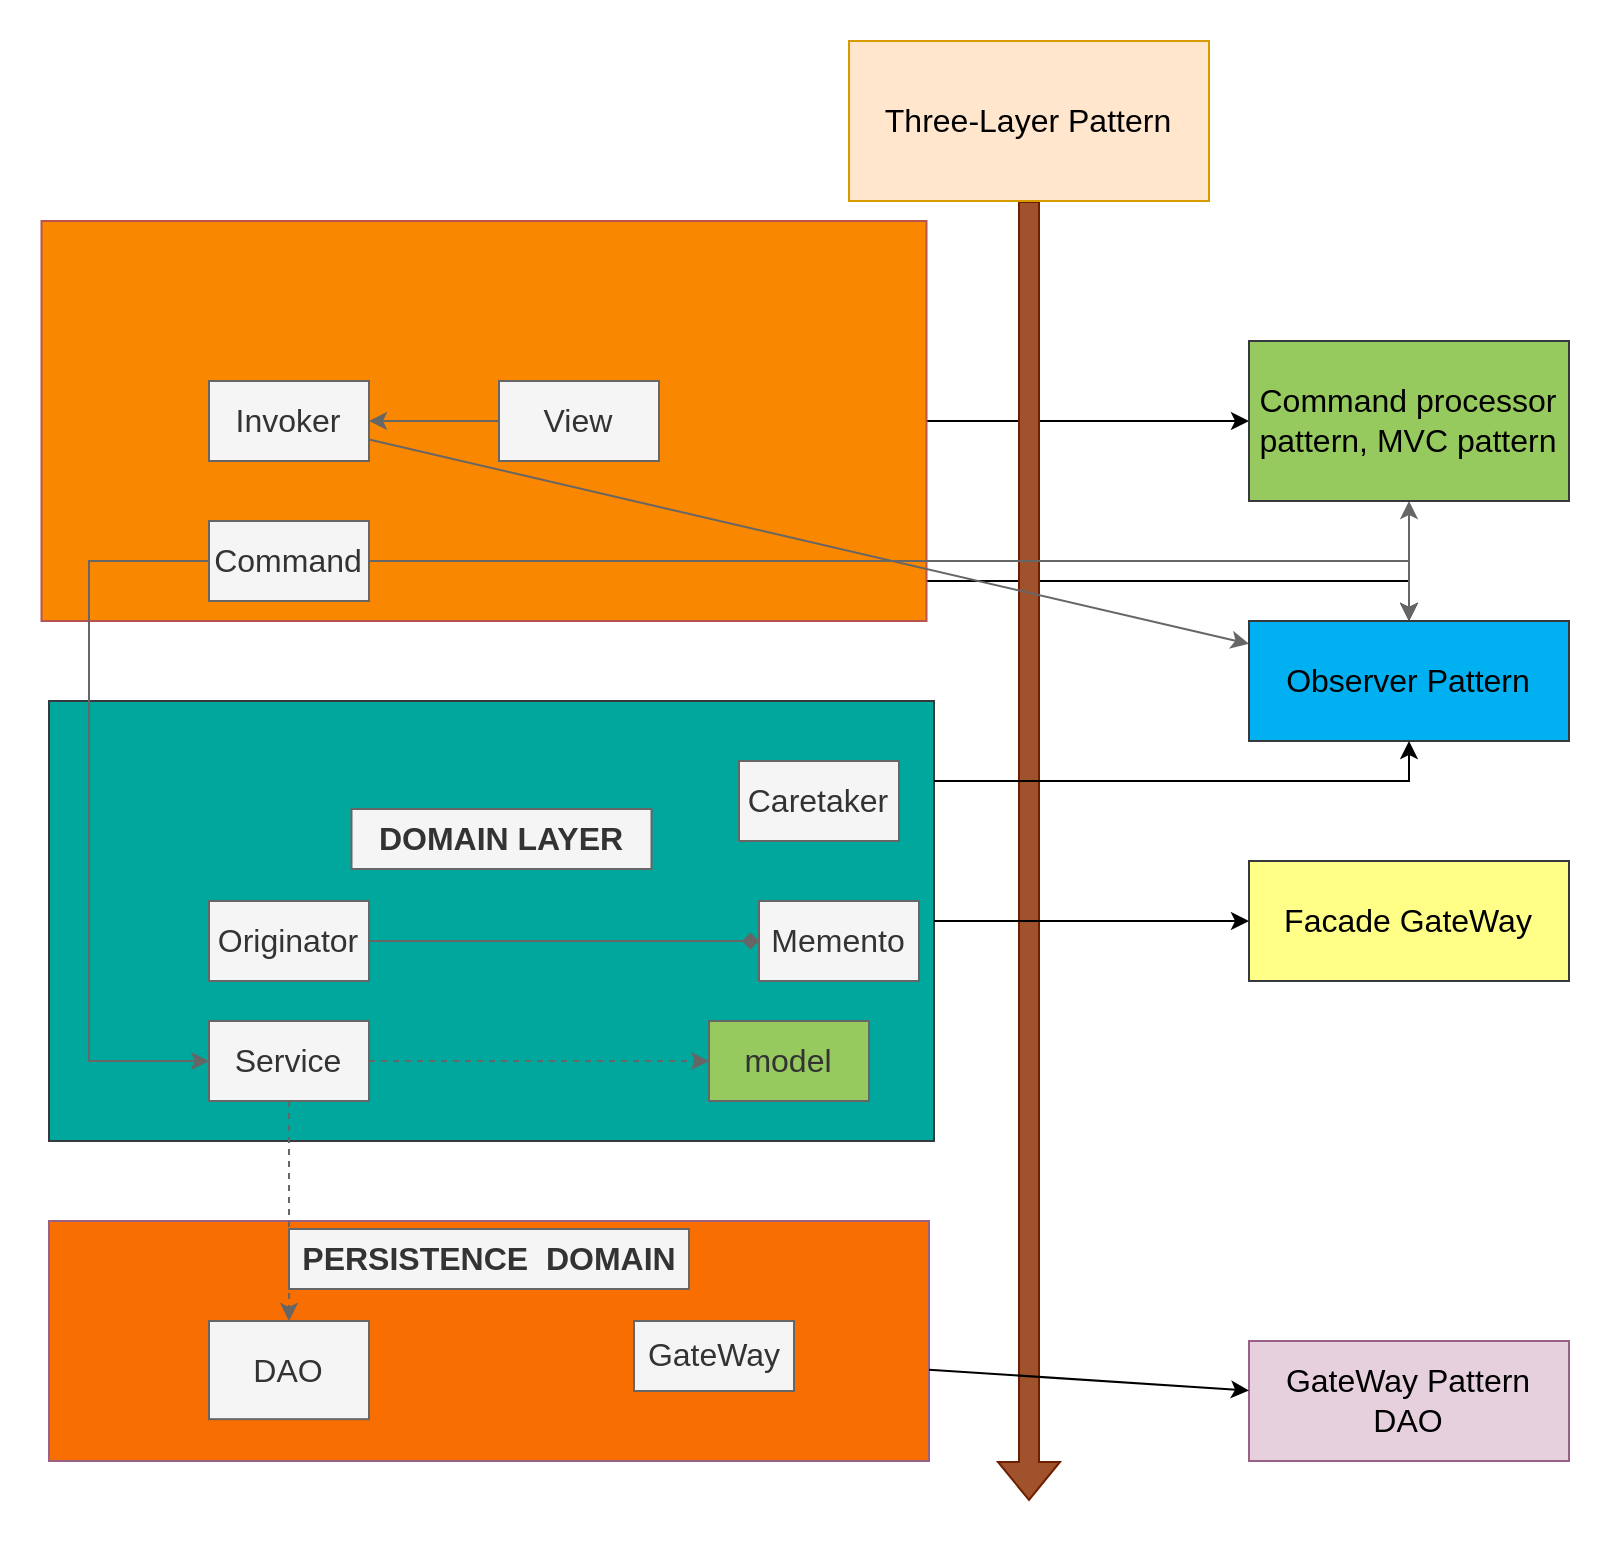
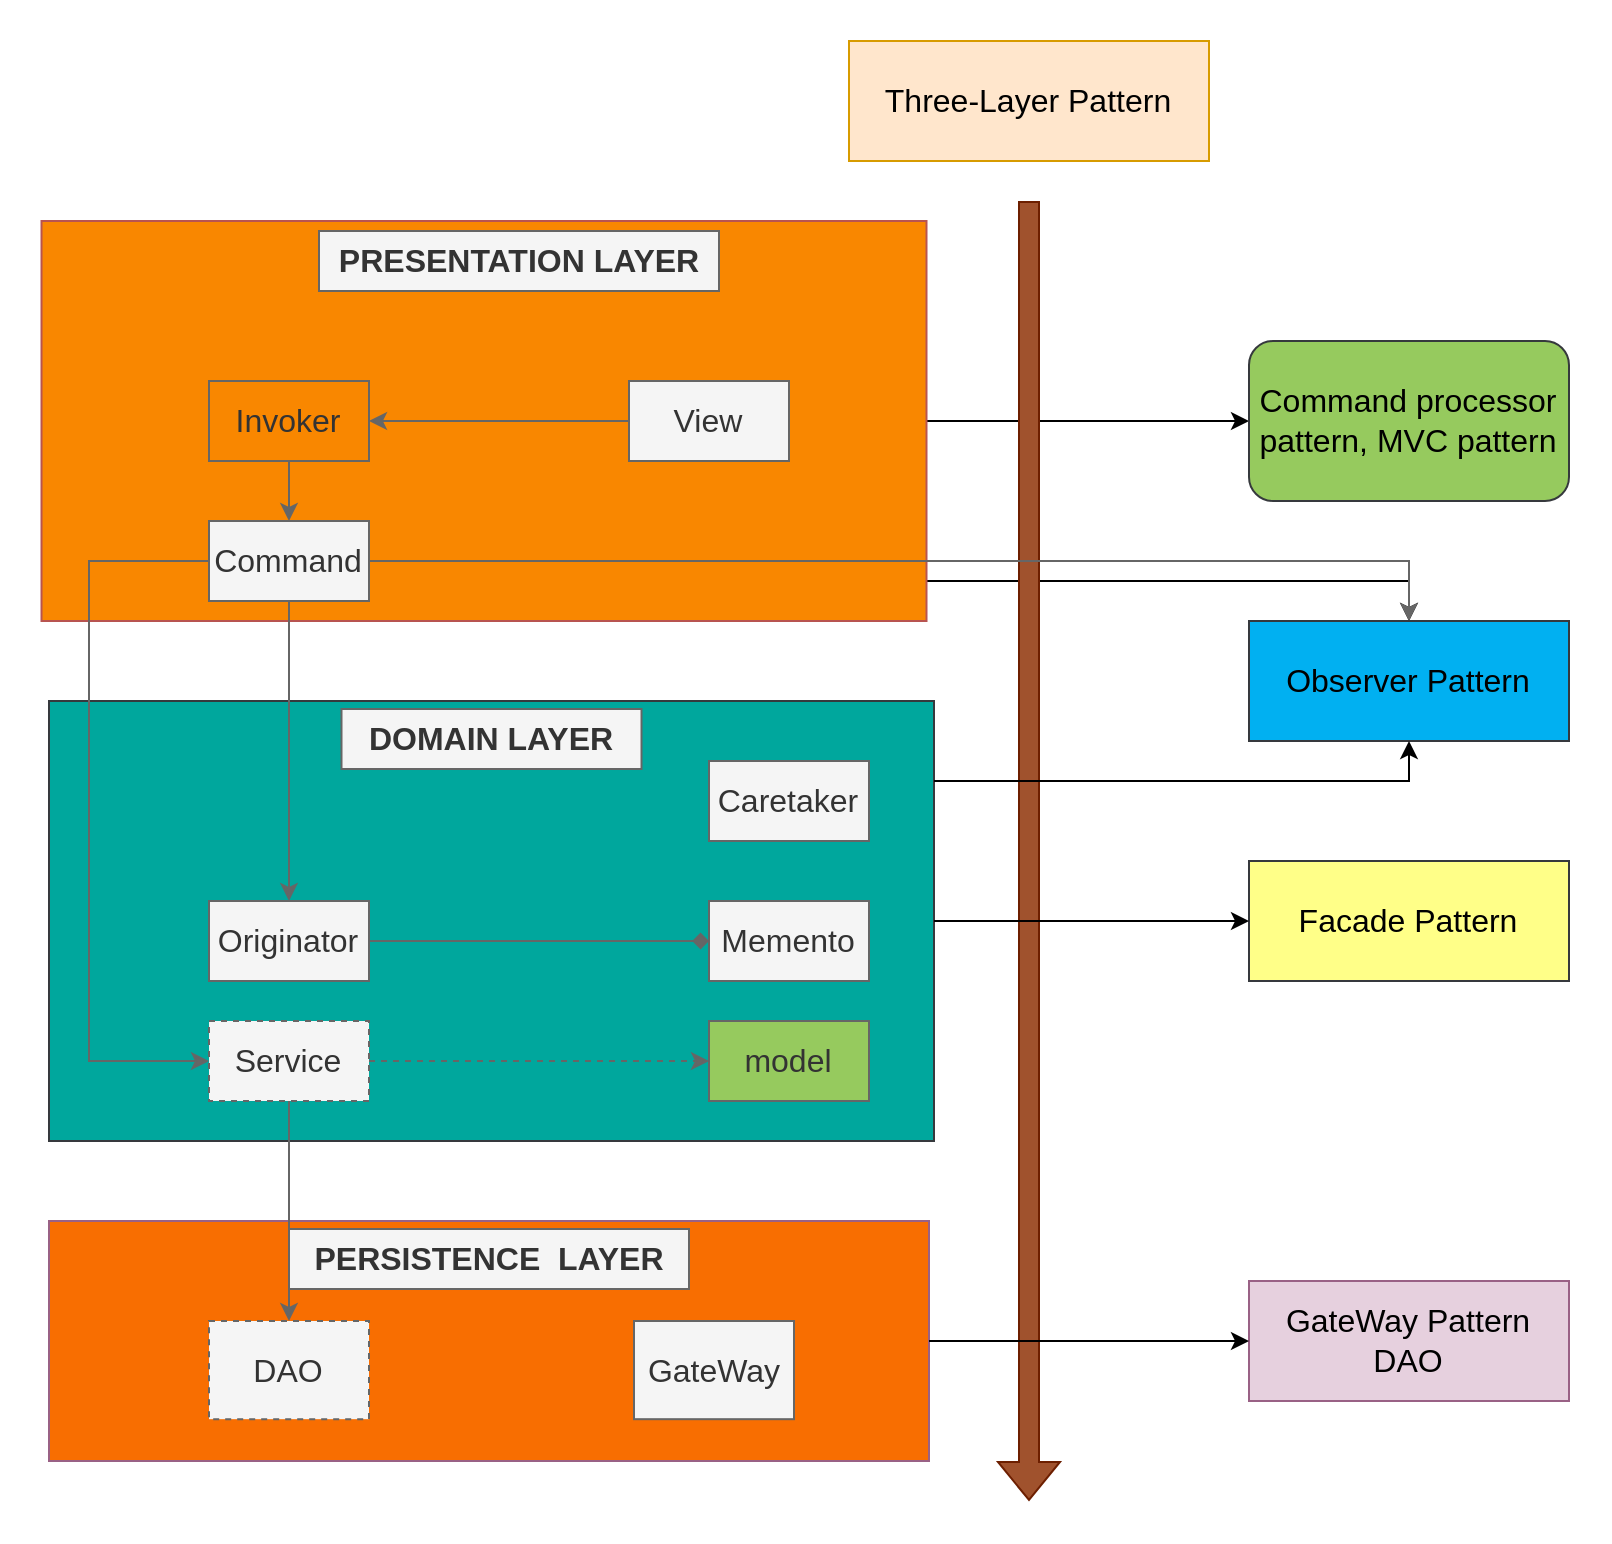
(1029, 121) -> (1029, 101)
none -> (519, 261)
(289, 421) -> (289, 421)
(579, 421) -> (709, 421)
(1409, 421) -> (1409, 421)
(624, 499) -> (289, 484)
(1409, 536) -> (289, 744)
(819, 801) -> (789, 801)
(502, 839) -> (492, 739)
(1409, 921) -> (1409, 921)
(839, 941) -> (789, 941)
(289, 1061) -> (289, 1061)
(289, 1165) -> (289, 1165)
(490, 1259) -> (490, 1259)
(714, 1356) -> (714, 1370)
(289, 1370) -> (289, 1370)
(1409, 1401) -> (1409, 1341)
